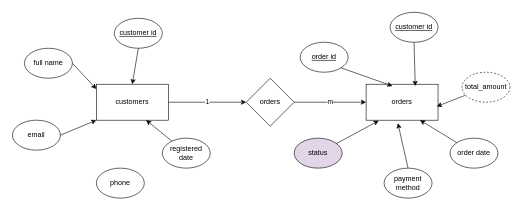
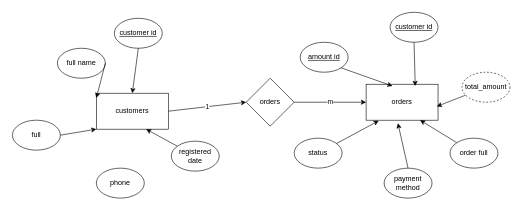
(324, 57) -> (324, 57)
(48, 63) -> (81, 63)
(132, 102) -> (132, 111)
(36, 135) -> (36, 135)
(186, 153) -> (195, 156)
(318, 153) -> (318, 153)
(474, 153) -> (474, 153)
